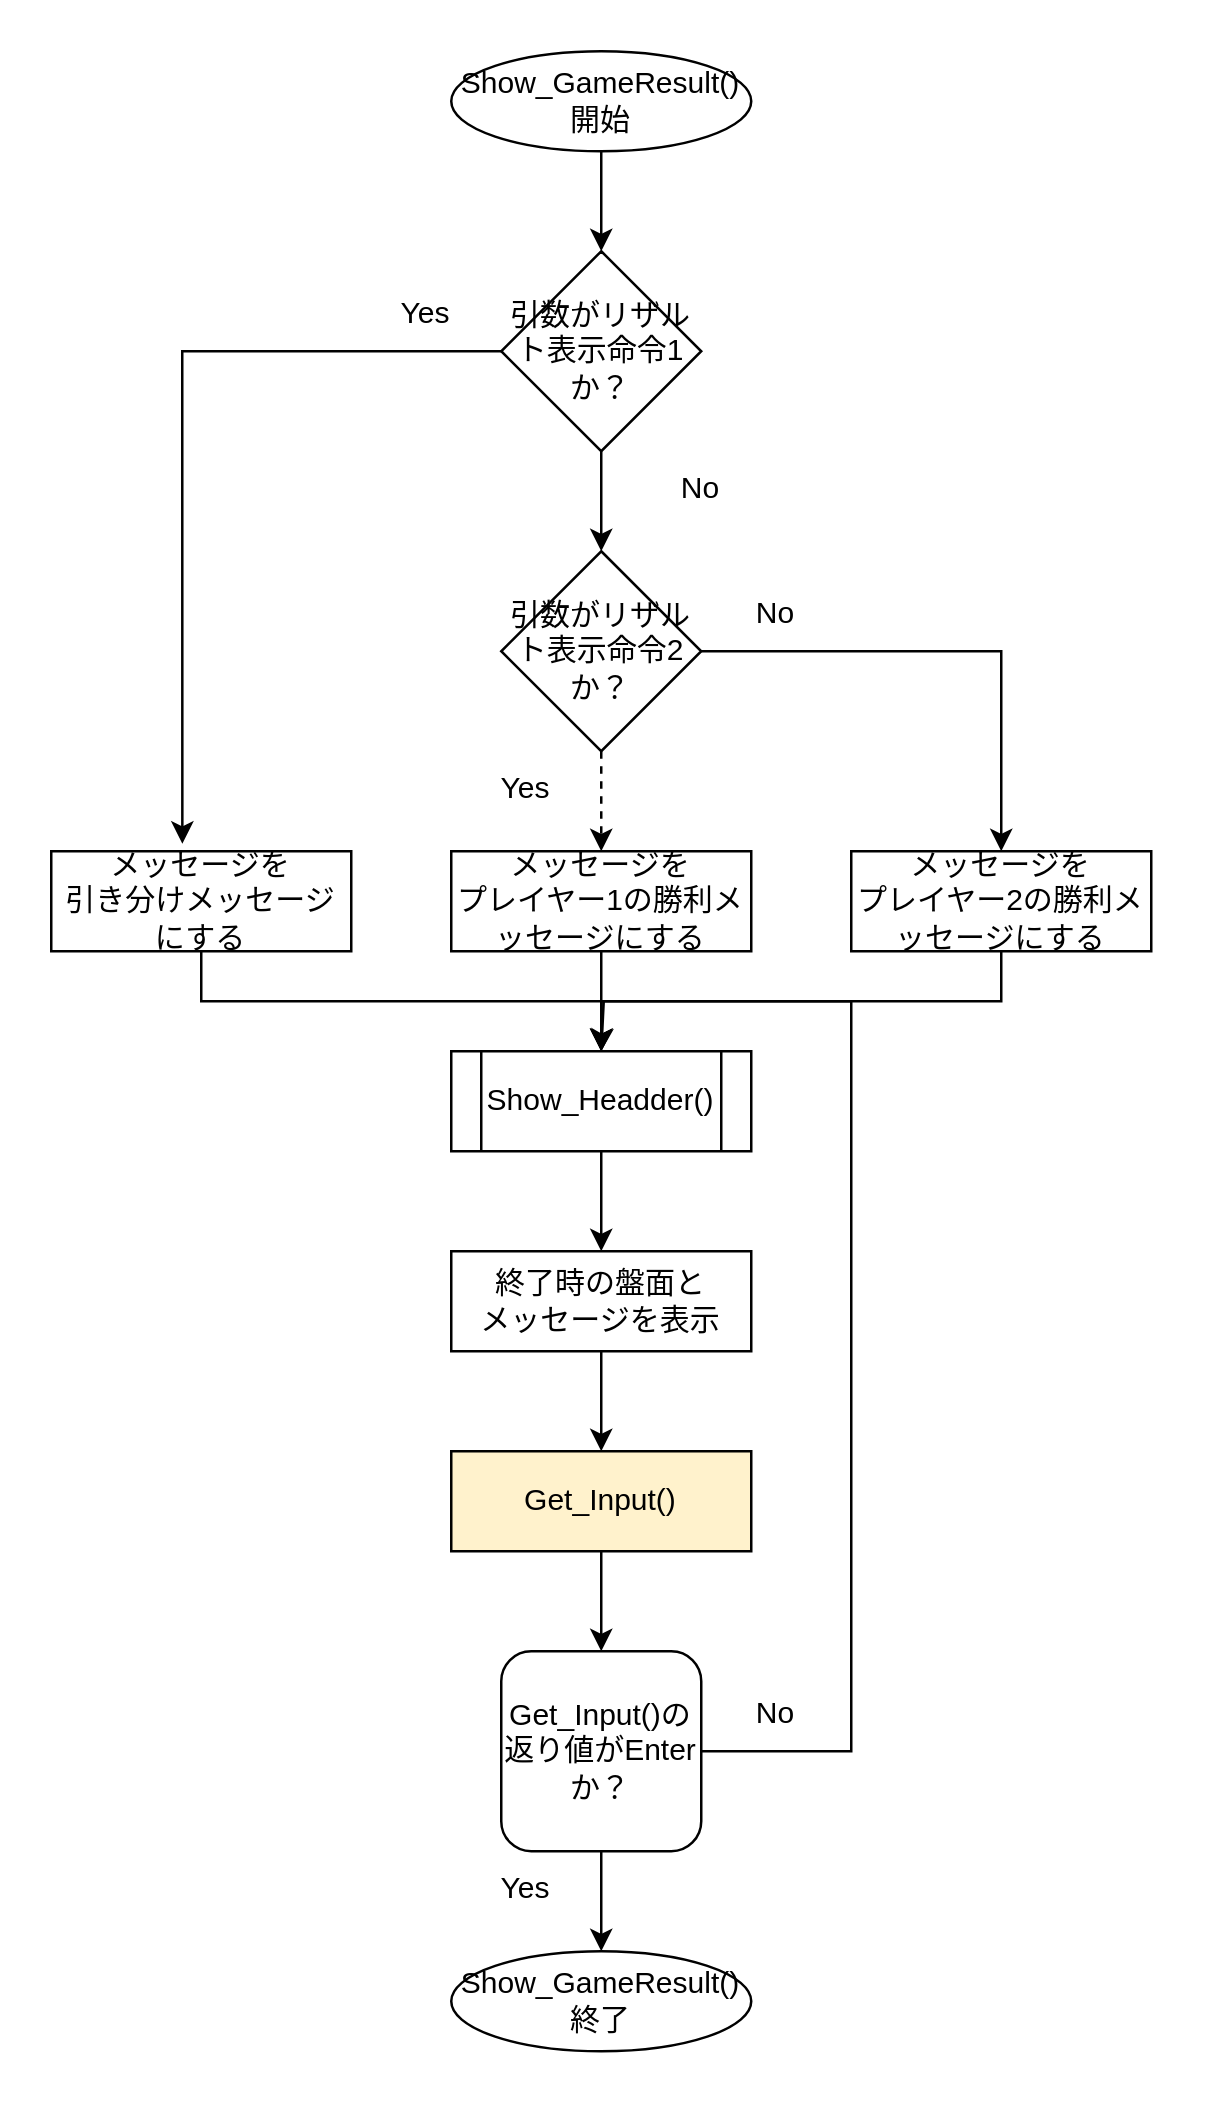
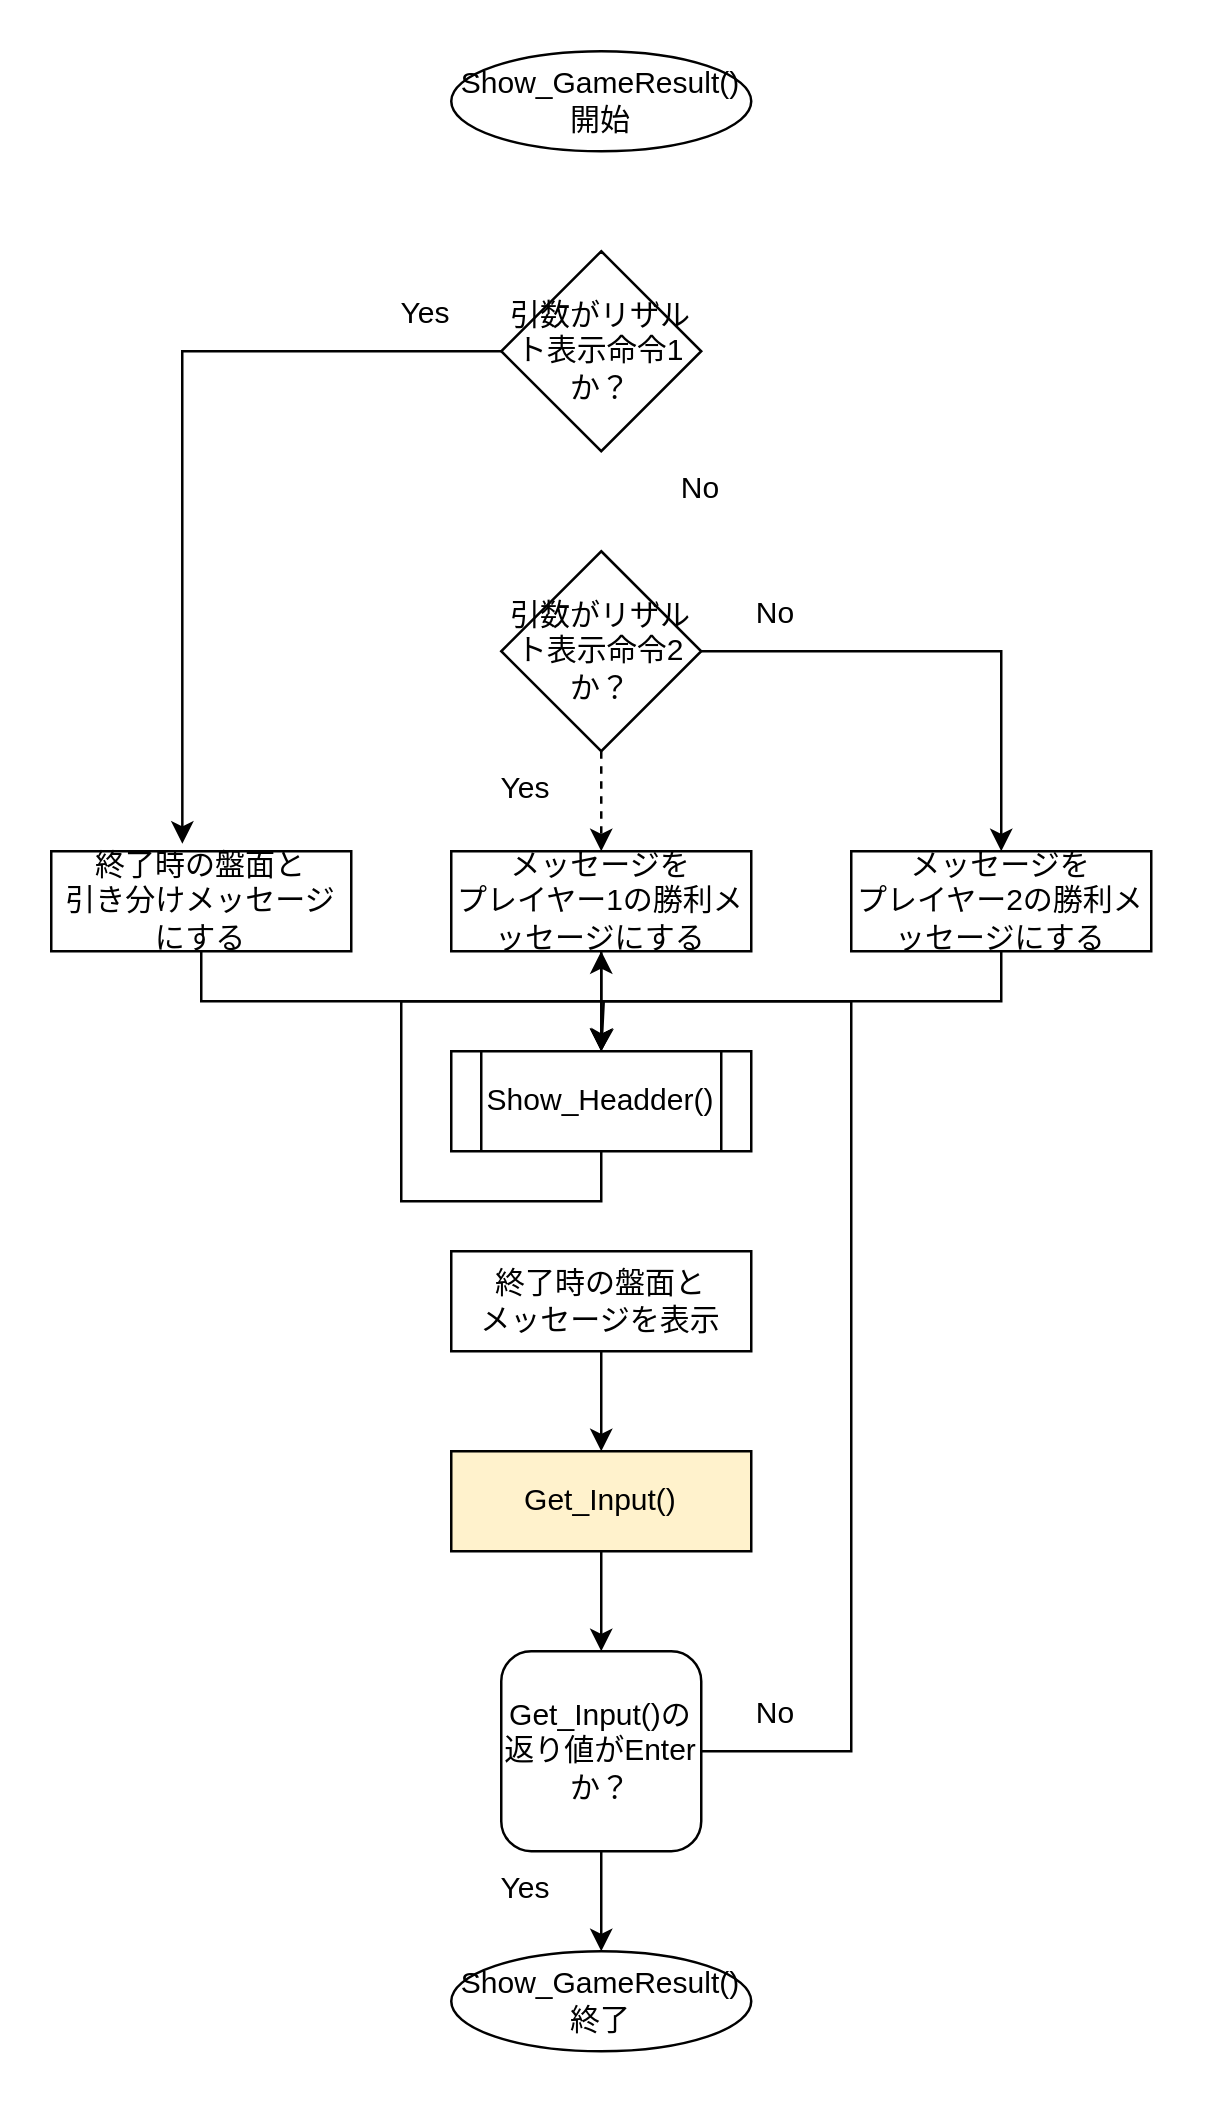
(601, 193) -> none
(601, 493) -> none
(201, 901) -> (201, 901)
(601, 1216) -> (405, 1201)
